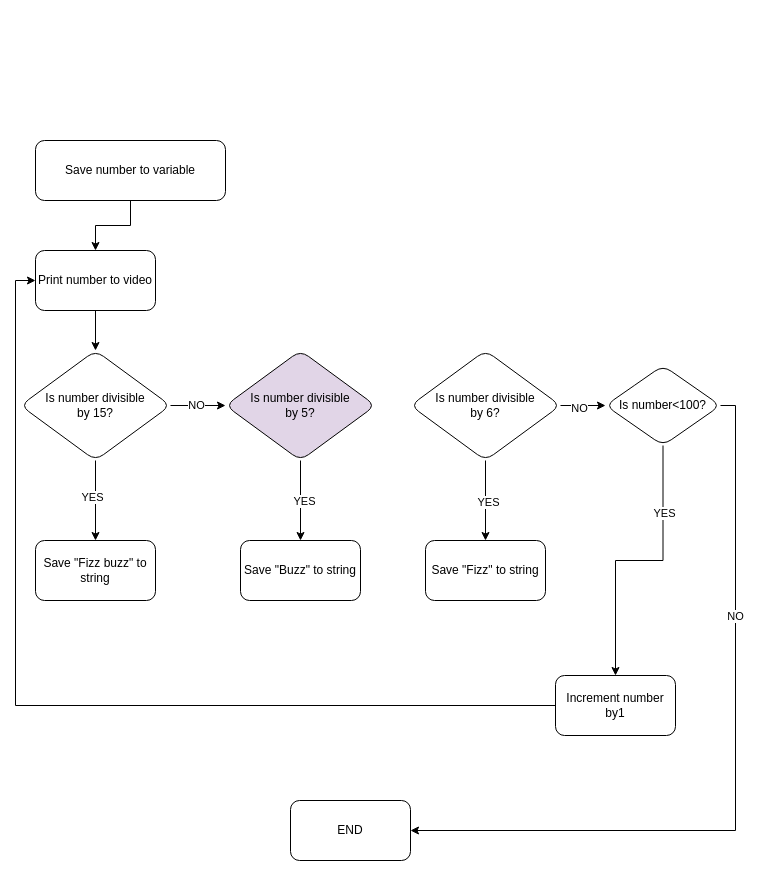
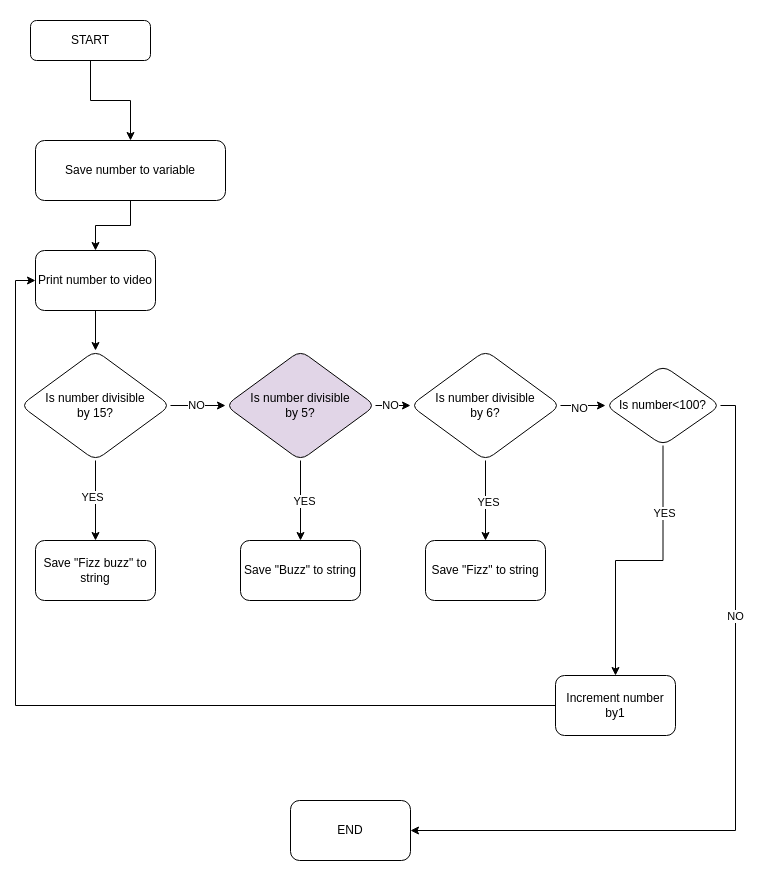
none -> (91, 41)
none -> (107, 101)
none -> (395, 406)
